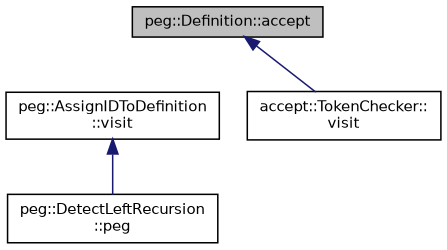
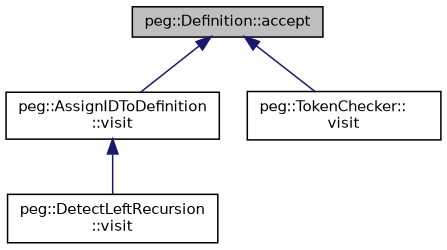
none -> (169, 69)
(344, 116) -> (344, 116)
(113, 219) -> (113, 219)
